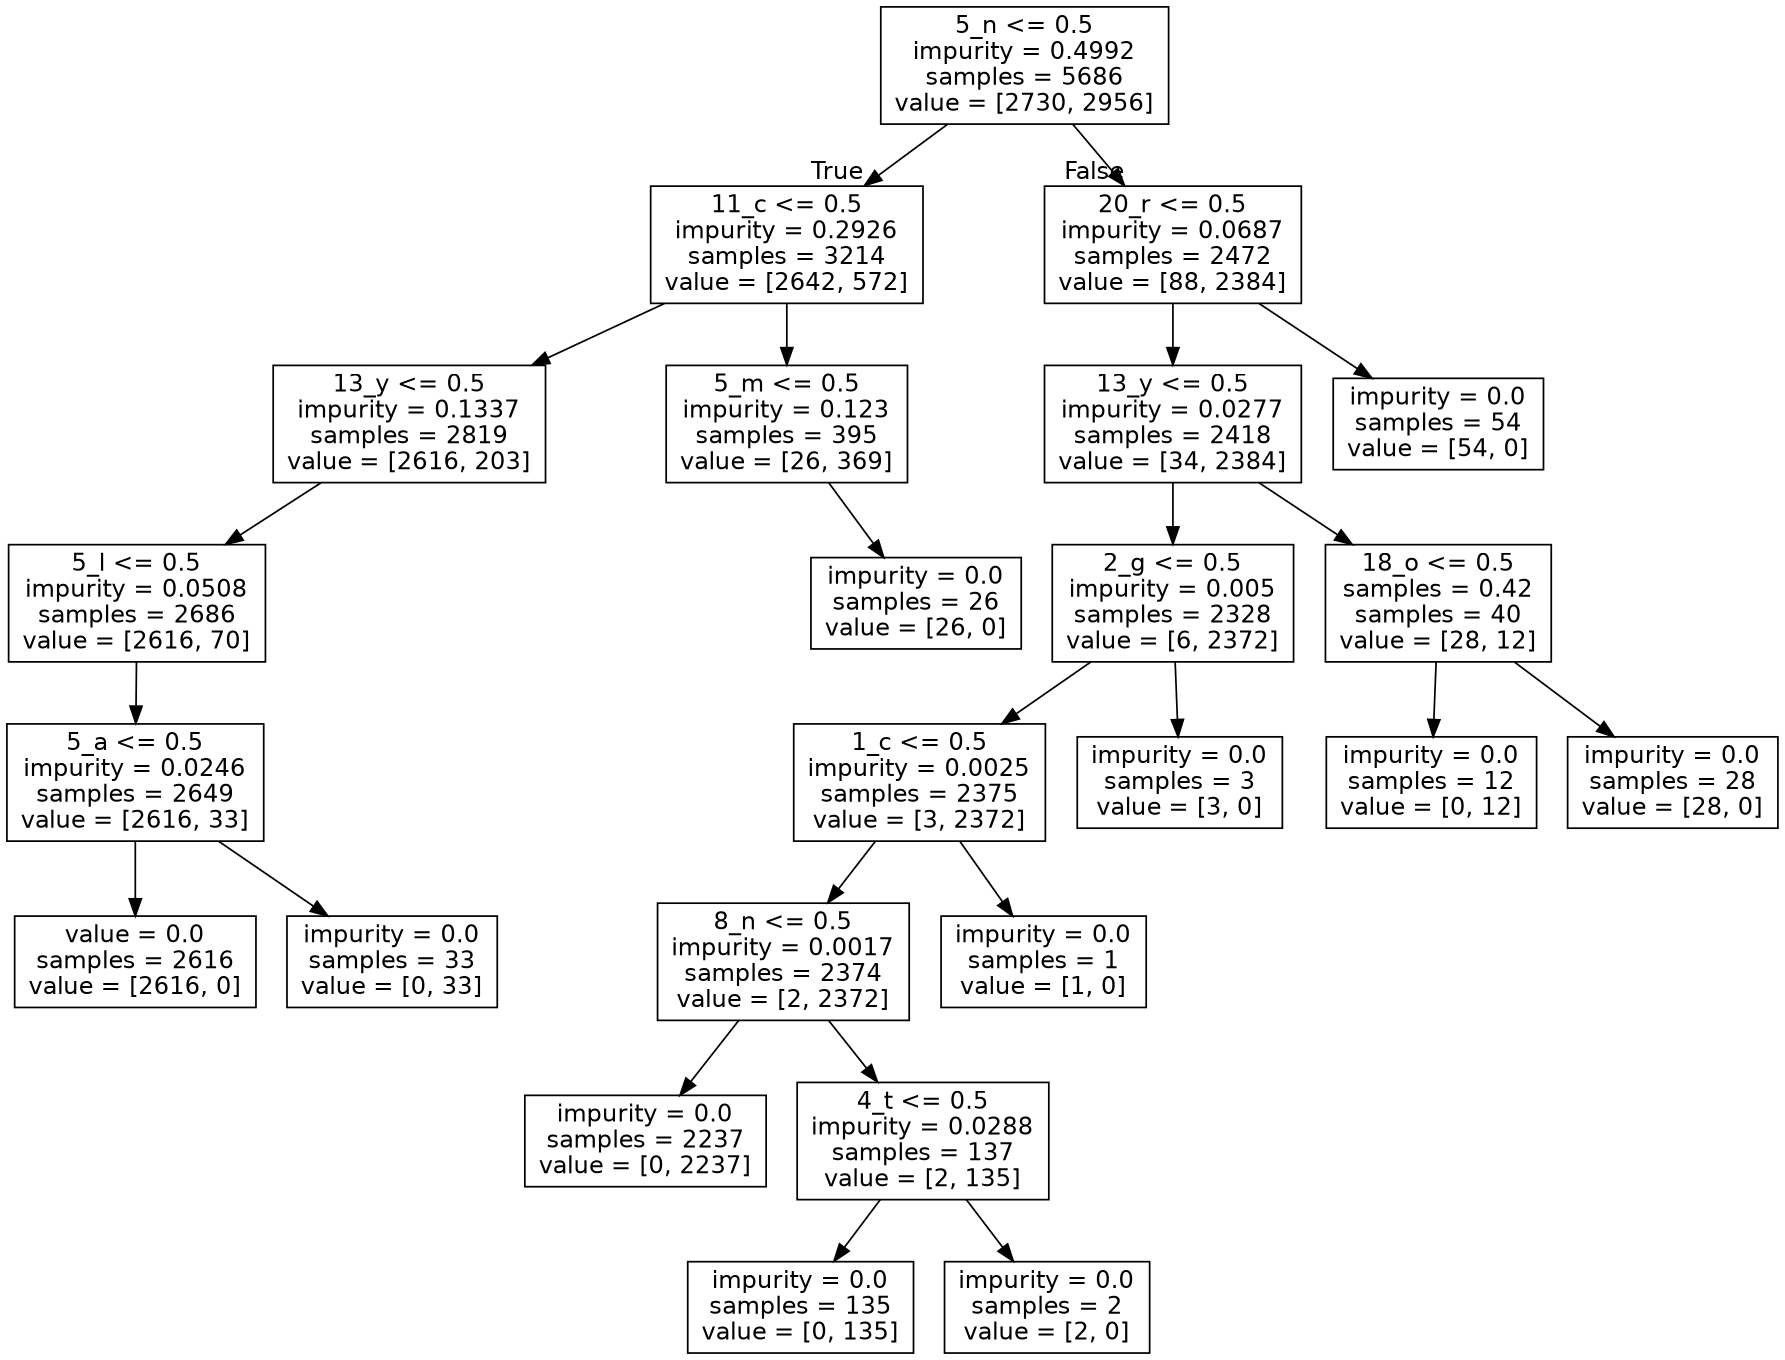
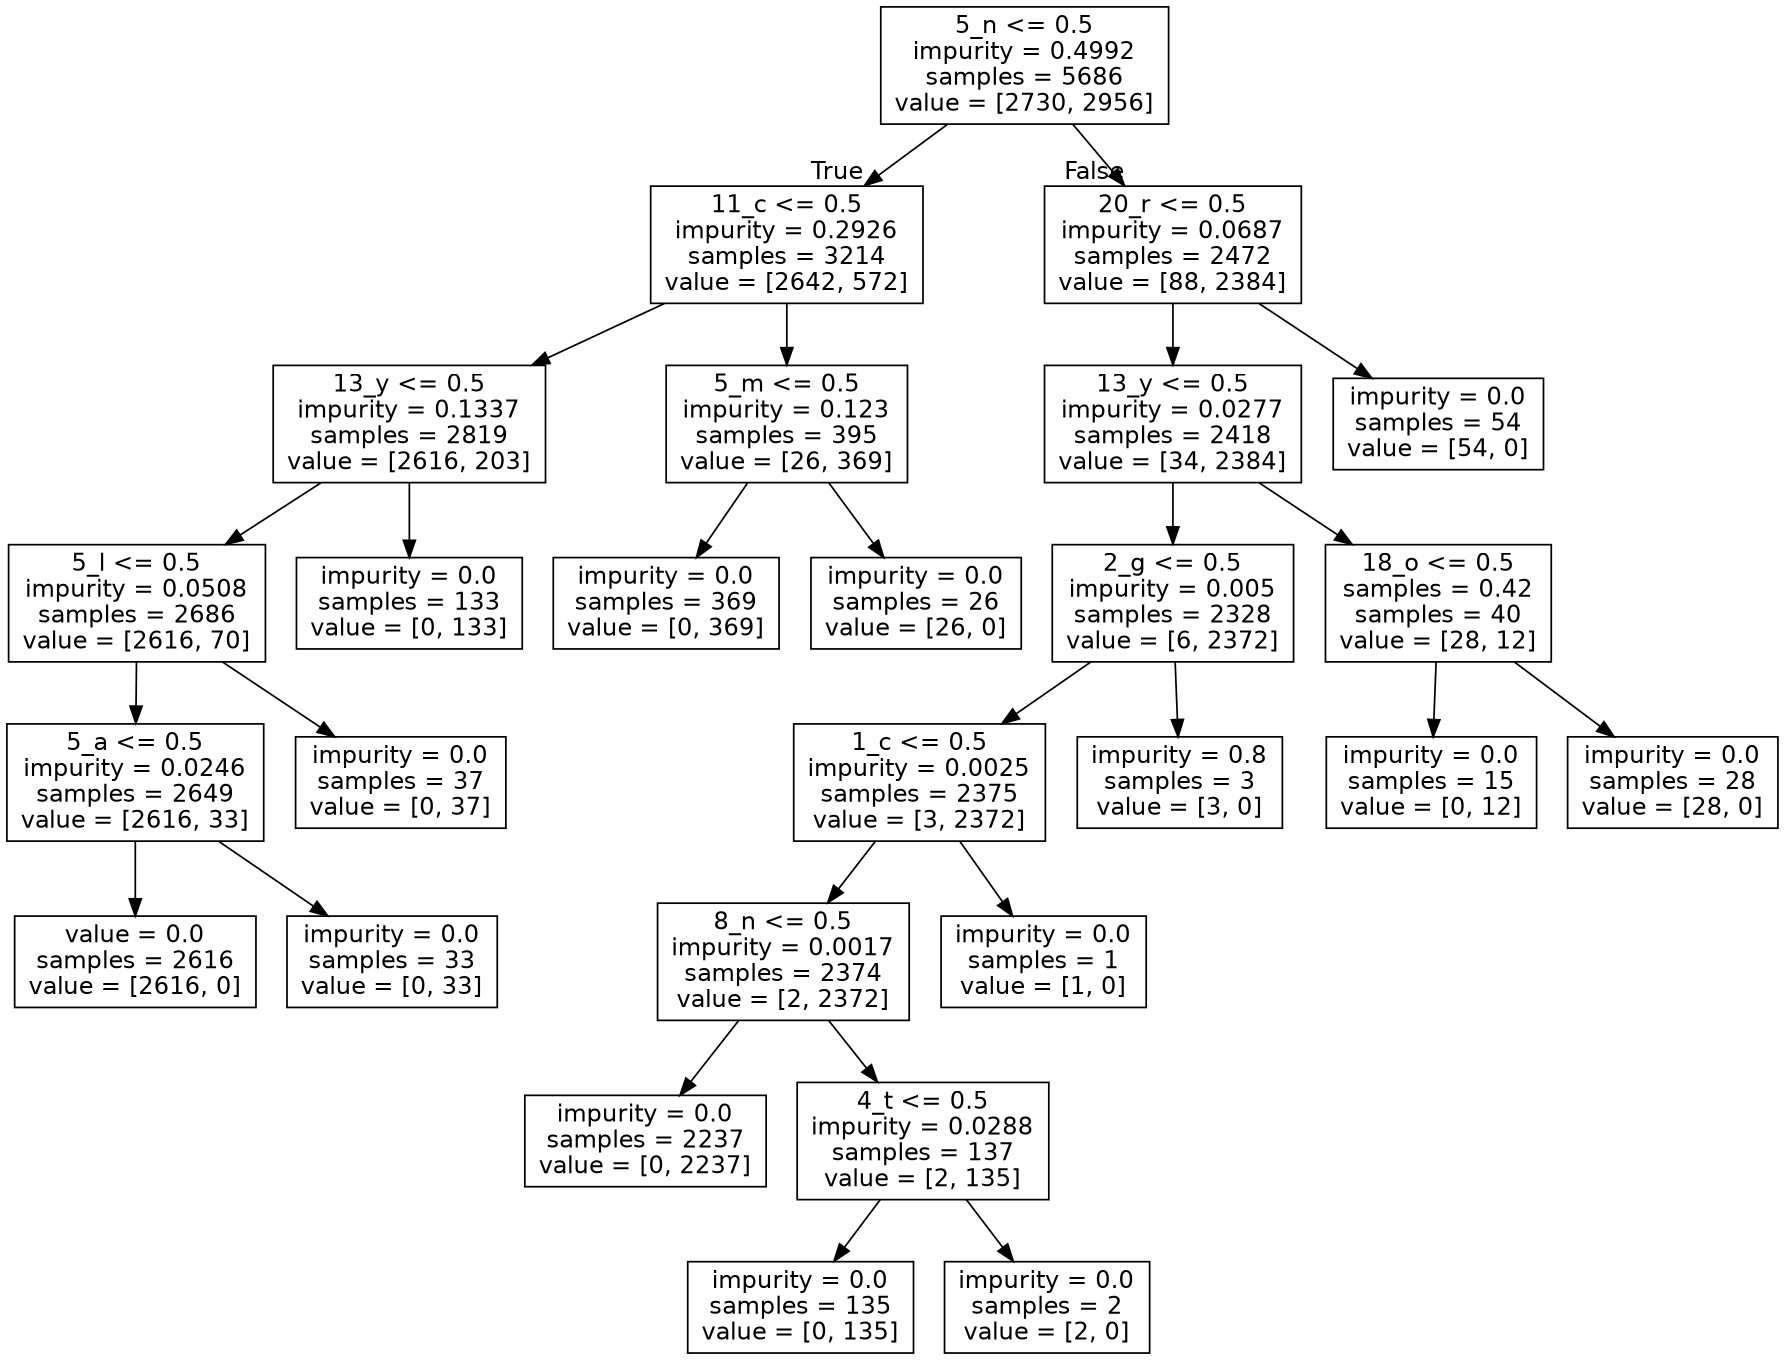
none -> (409, 603)
none -> (666, 603)
none -> (401, 783)
(1180, 783) -> (1180, 783)
(1431, 783) -> (1431, 783)
